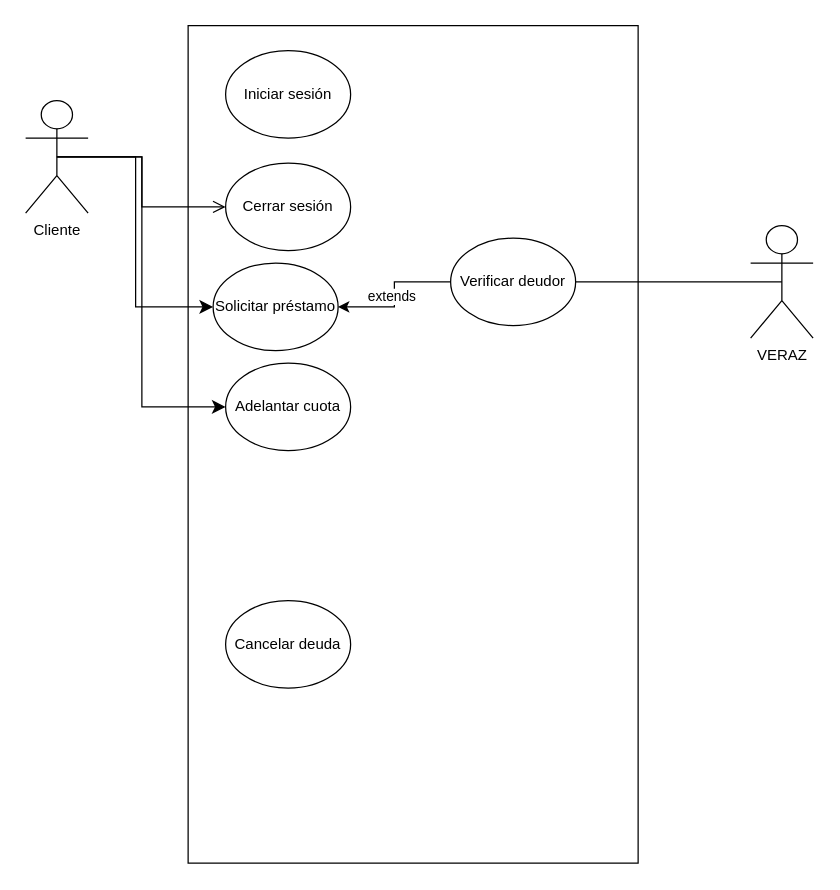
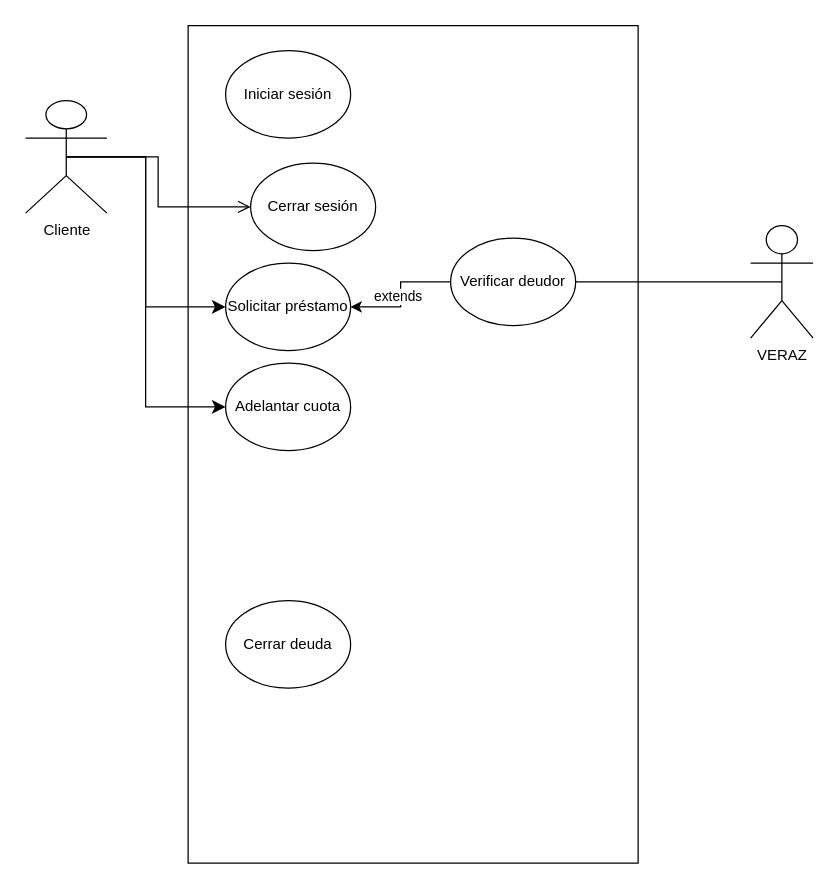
(57, 157) -> (66, 157)
(288, 207) -> (313, 207)
(276, 307) -> (288, 307)
(288, 644) -> (288, 644)
